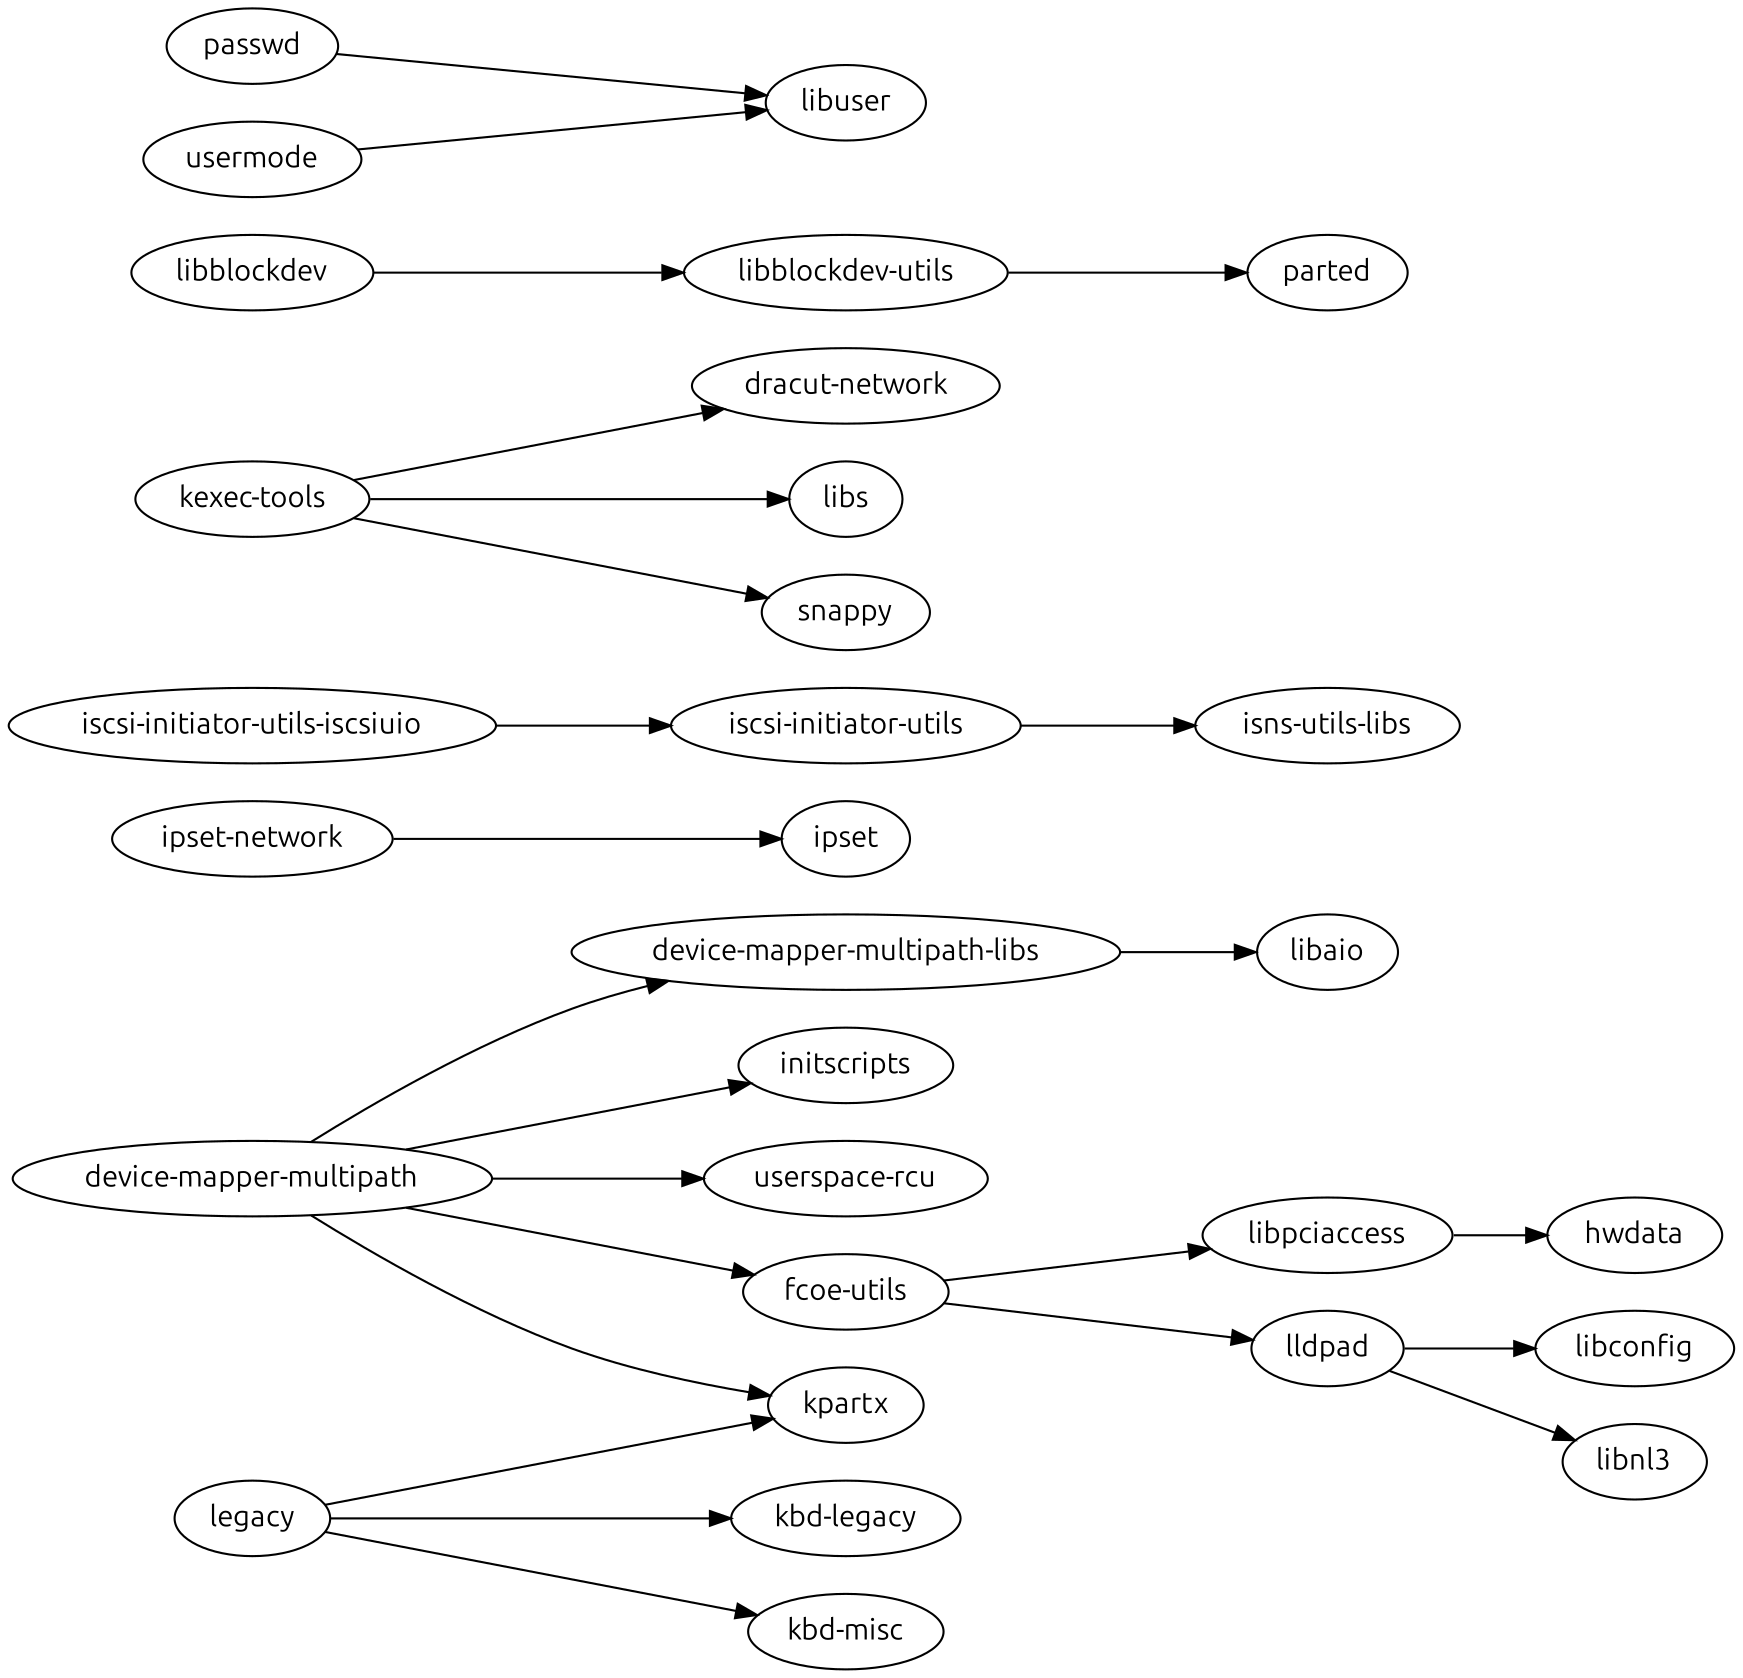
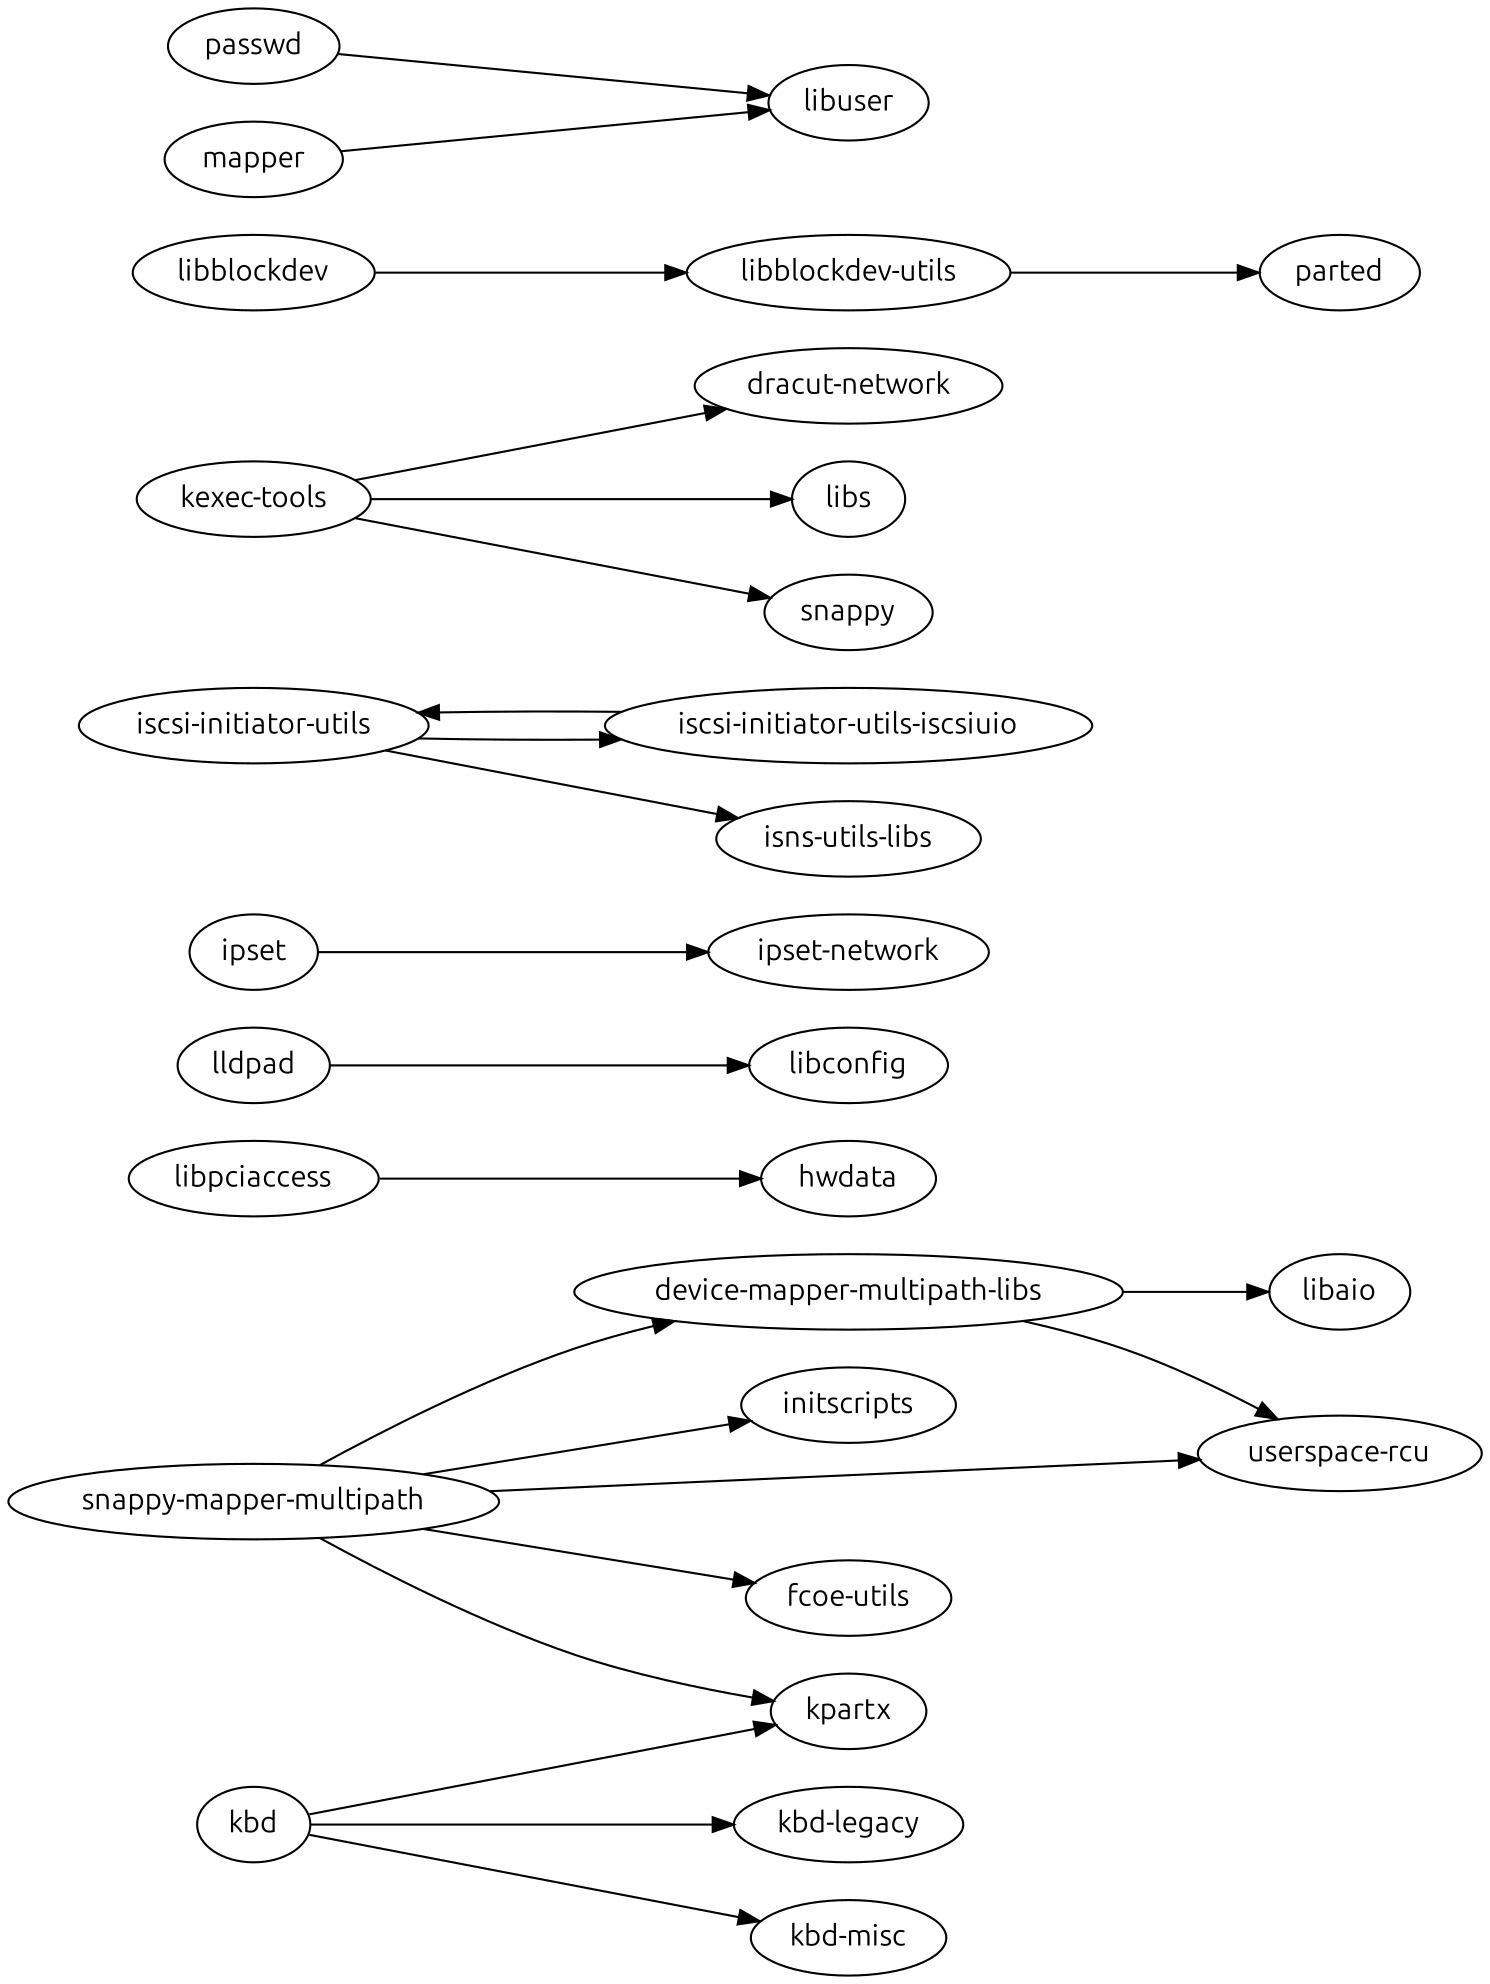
(252, 159) -> (254, 159)
none -> (509, 740)
(577, 839) -> (502, 952)
(252, 1179) -> (254, 1502)
(1066, 1266) -> none
(1088, 1320) -> none
none -> (1144, 1356)
(1635, 1462) -> none
(252, 1518) -> (254, 1825)
